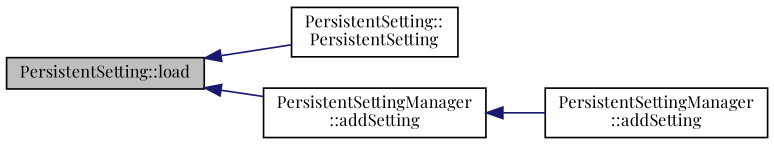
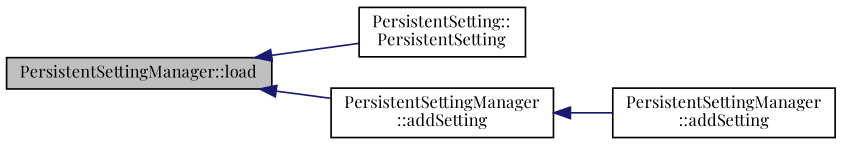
(105, 73) -> (139, 73)
